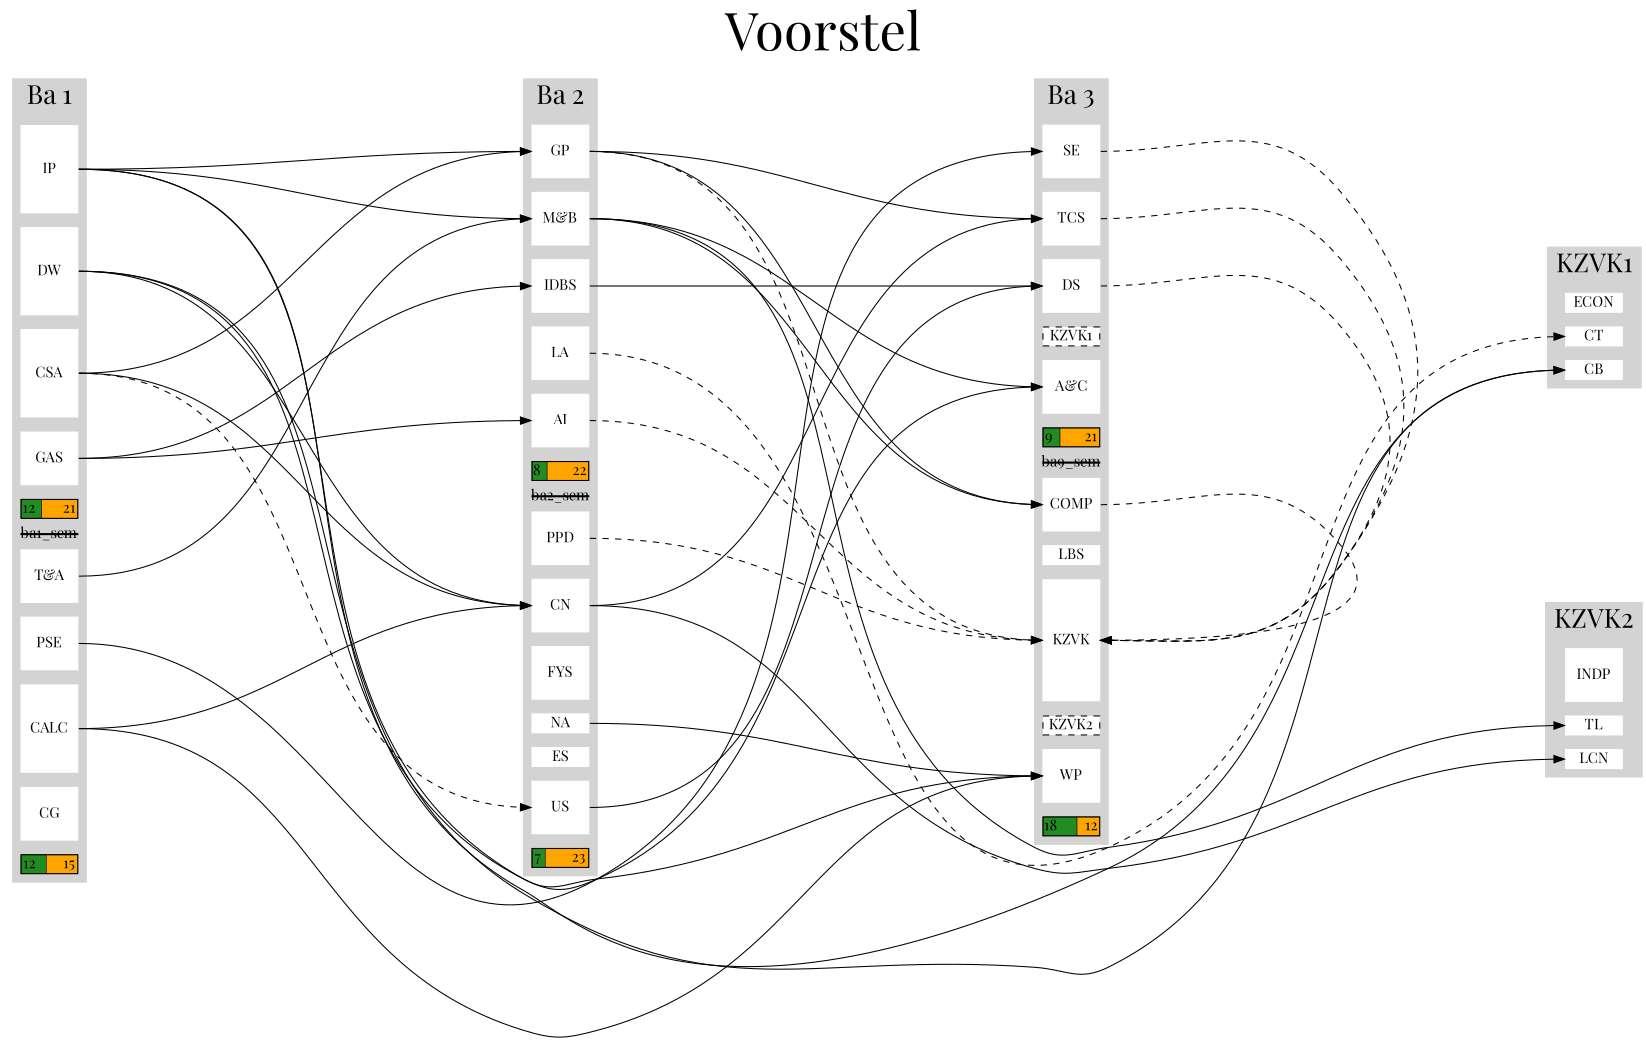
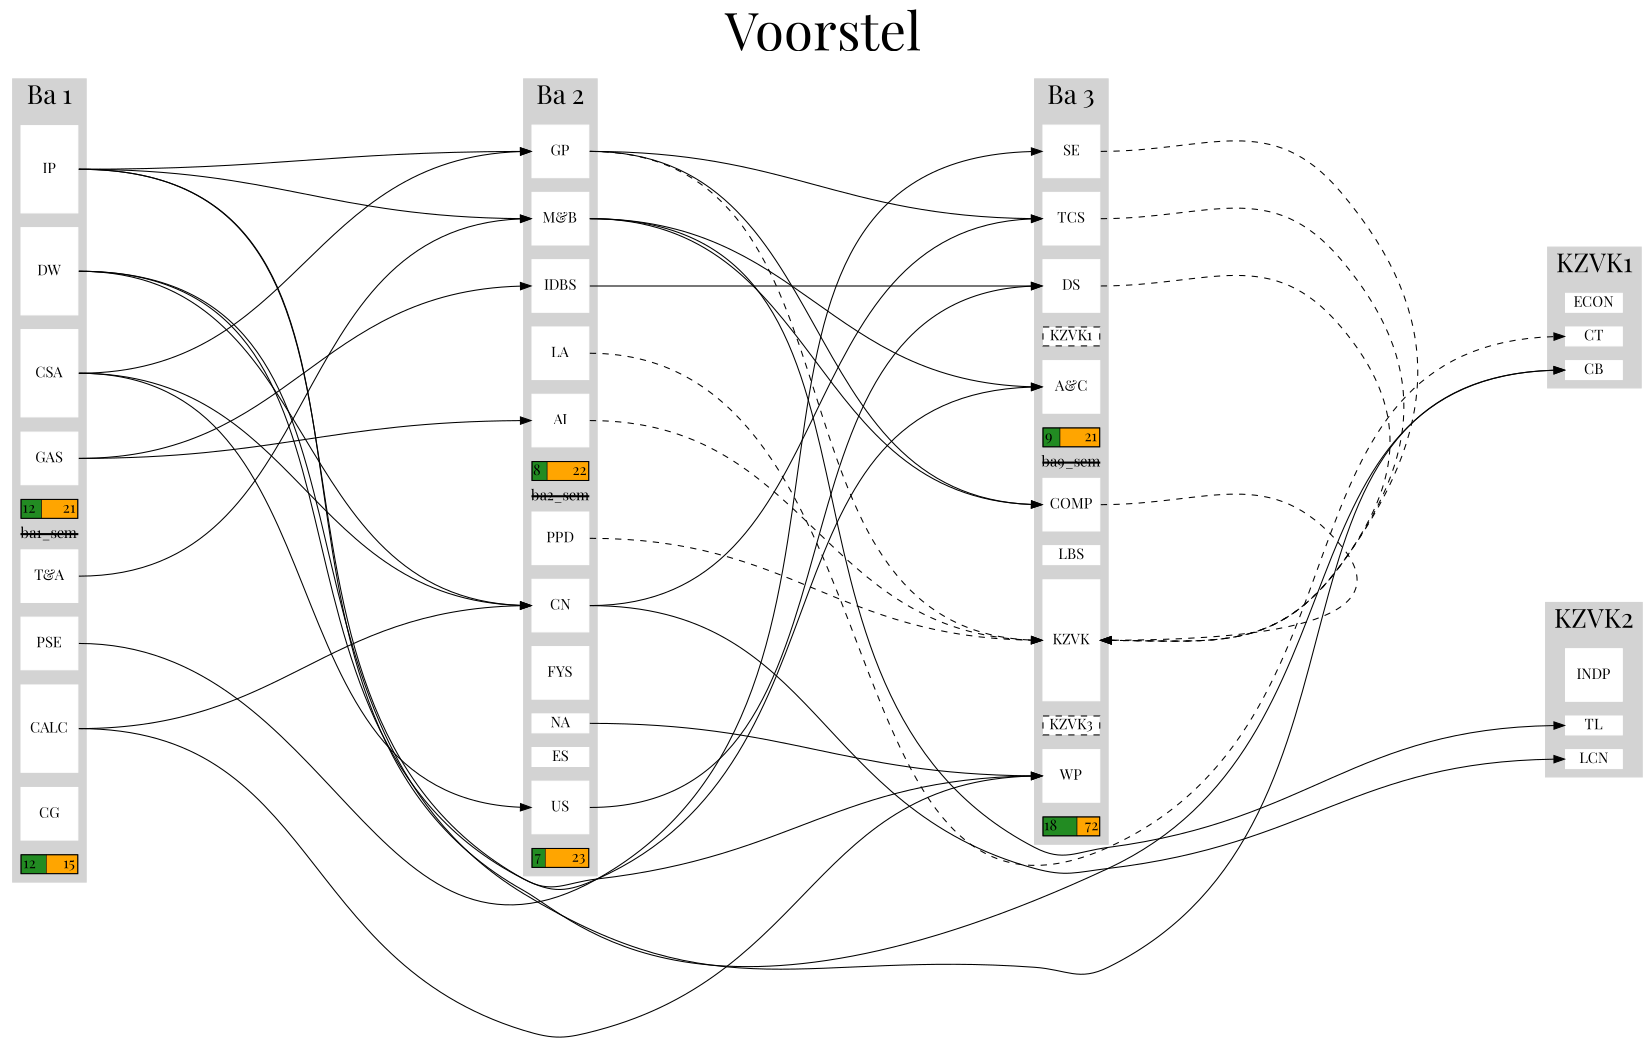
(303, 585) -> (303, 585)
(1071, 725) -> (1071, 725)
(1071, 826) -> (1071, 826)
